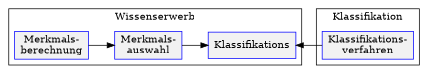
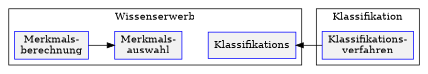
(191, 45) -> none
